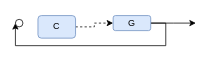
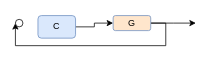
(132, 23) -> (132, 23)
(93, 27) -> (93, 27)
